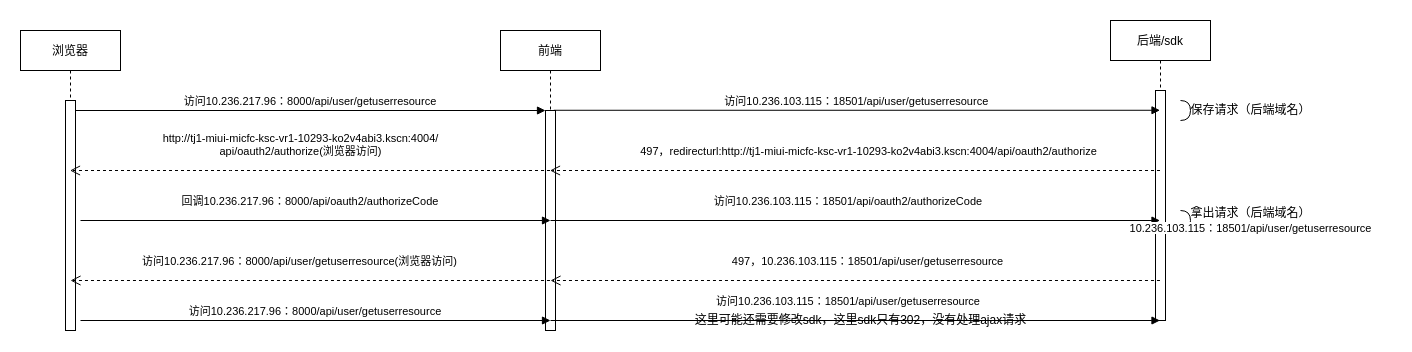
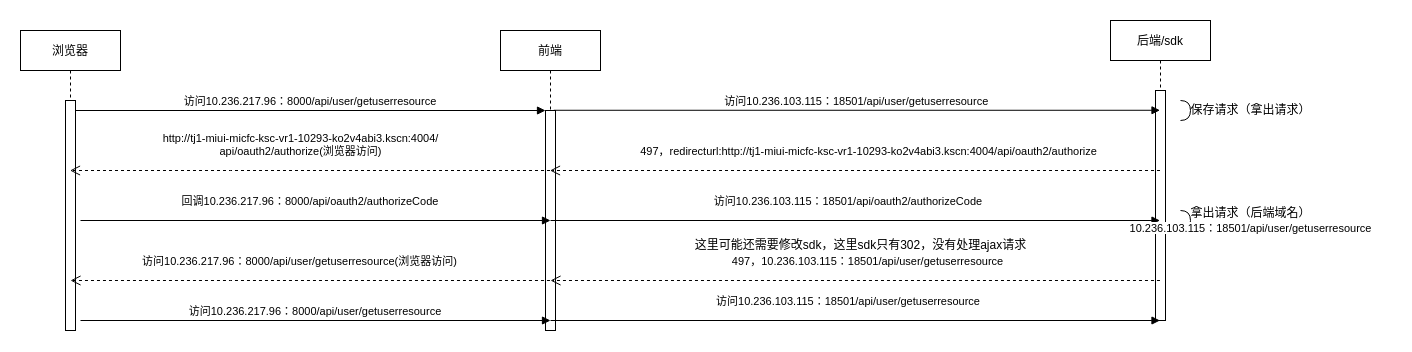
(1251, 111) -> (1251, 111)
(861, 321) -> (861, 246)
